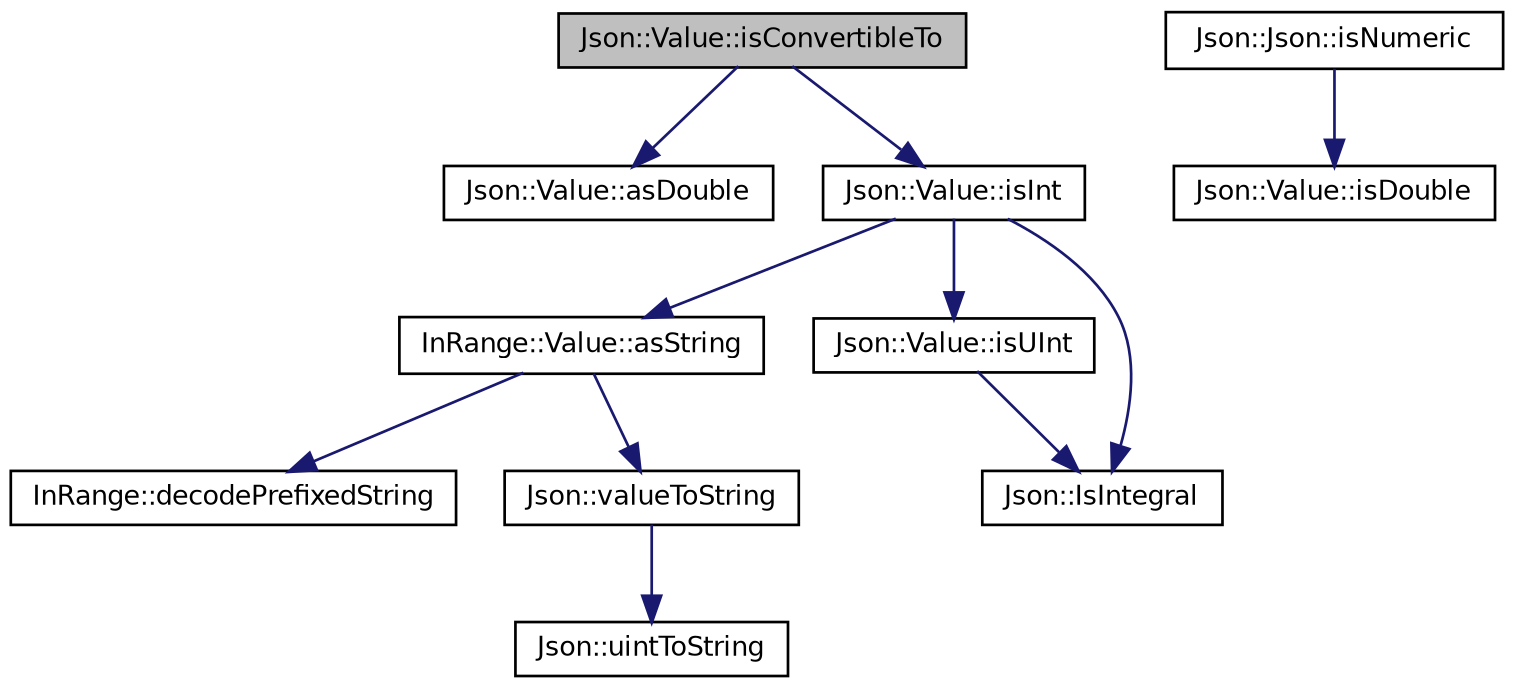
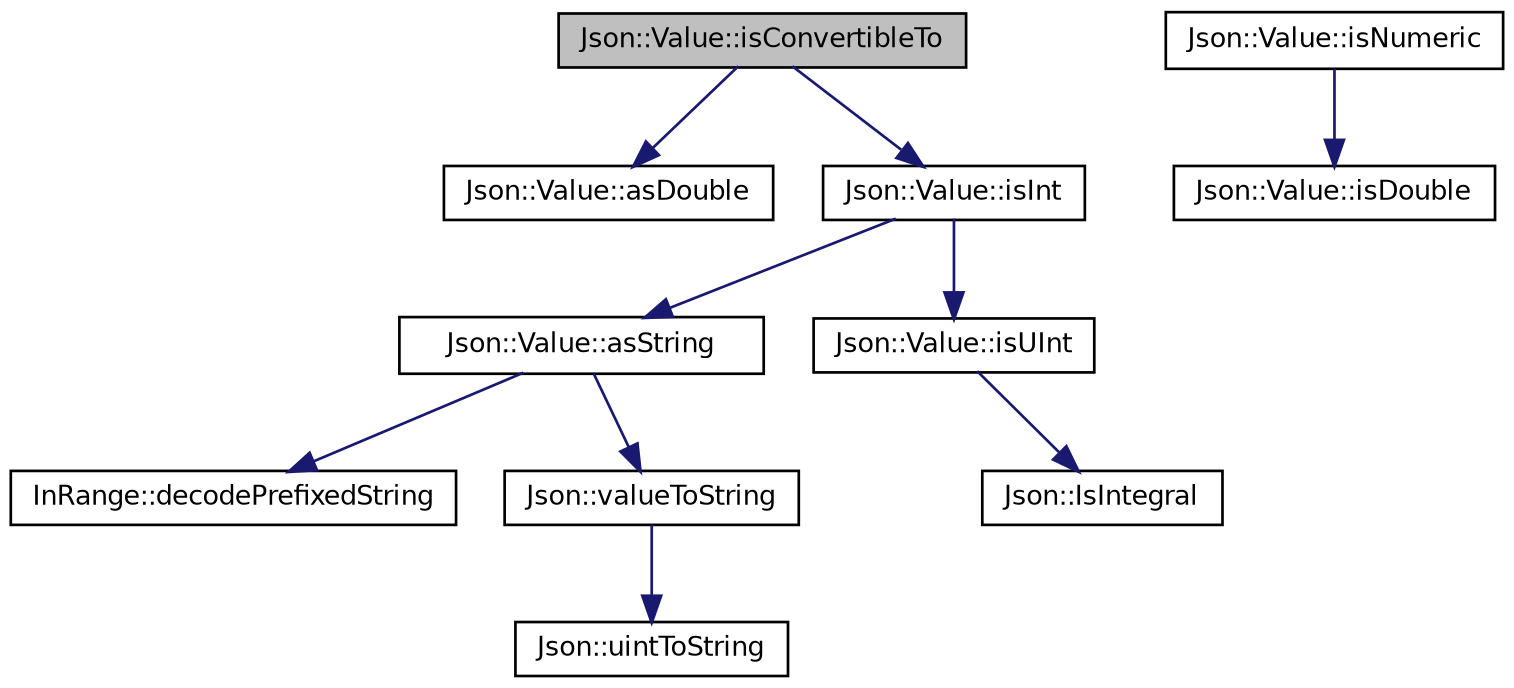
(1334, 40) -> (1334, 40)
(1114, 309) -> none
(582, 345) -> (582, 345)
